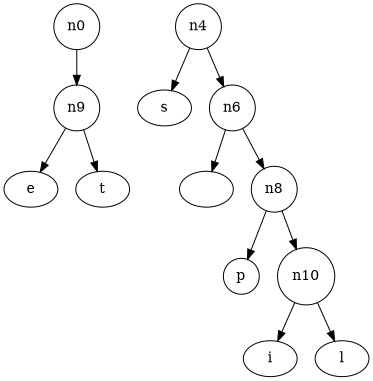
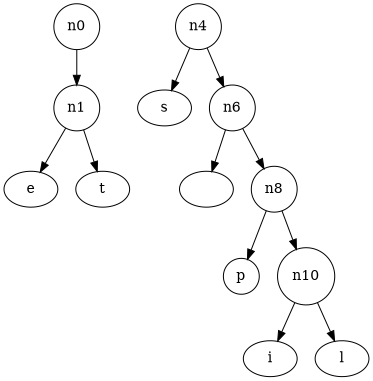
(77, 108) -> (77, 108)
